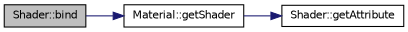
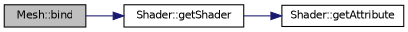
(45, 16) -> (45, 16)
(184, 16) -> (184, 16)
